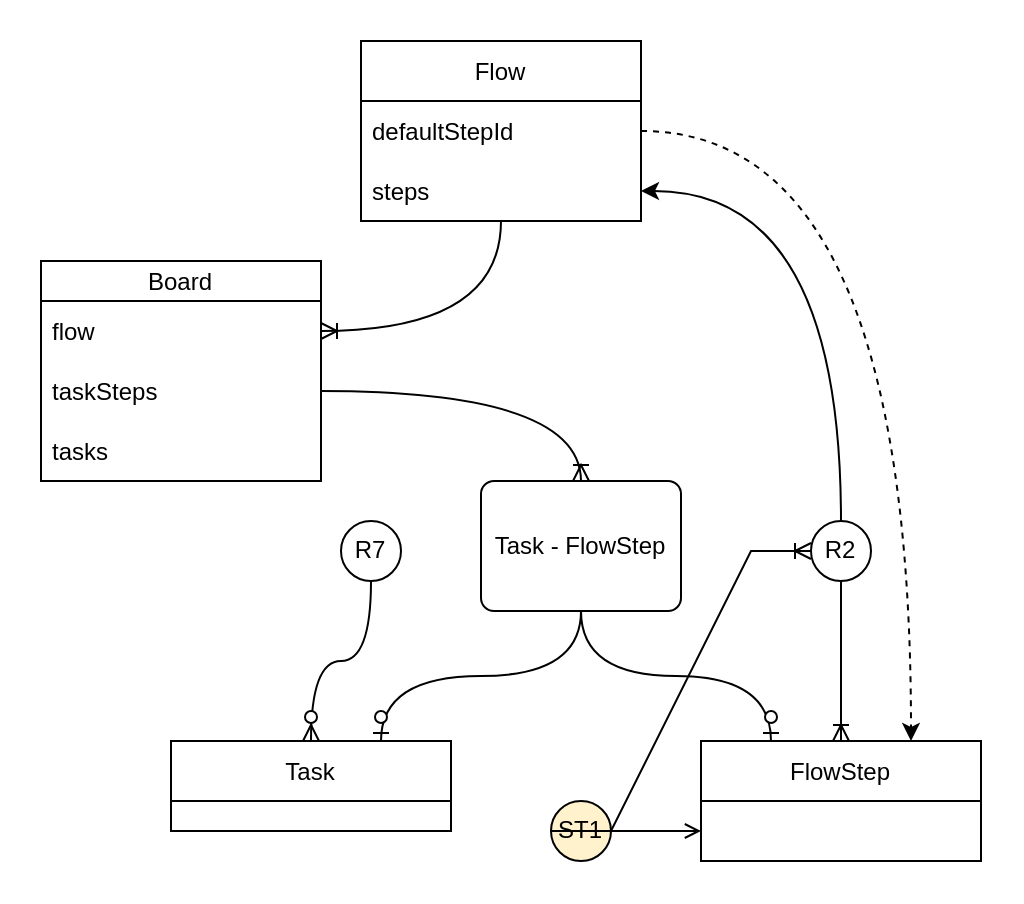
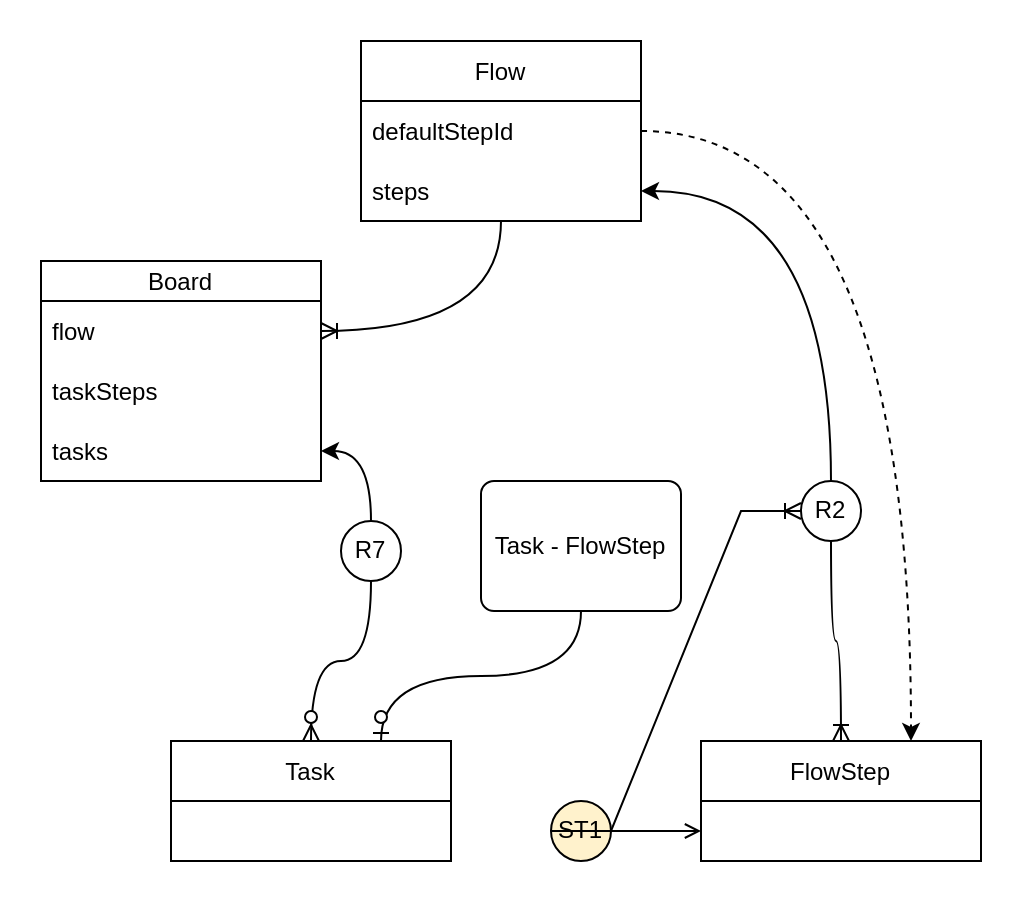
(470, 402) -> none
none -> (366, 478)
(841, 551) -> (831, 511)
(683, 676) -> none
(311, 786) -> (311, 801)
